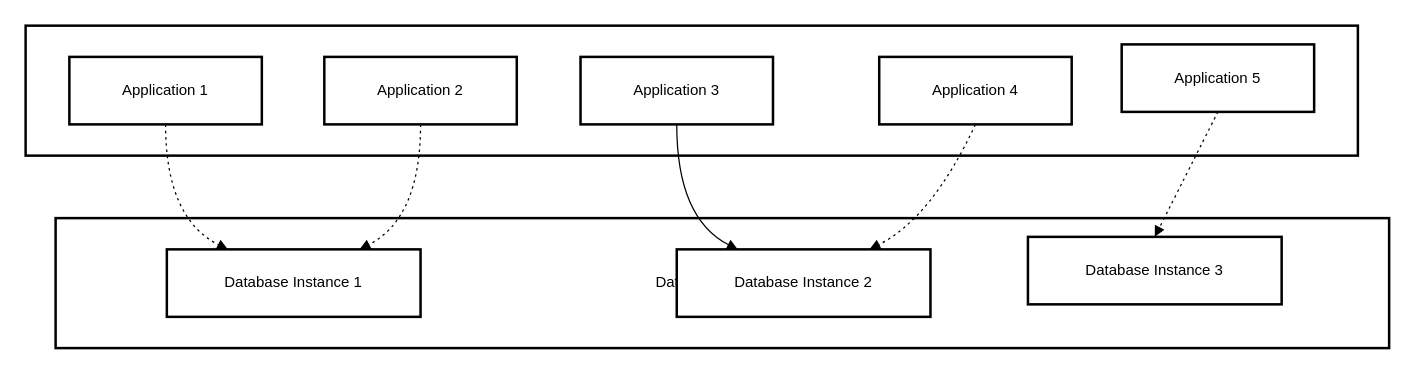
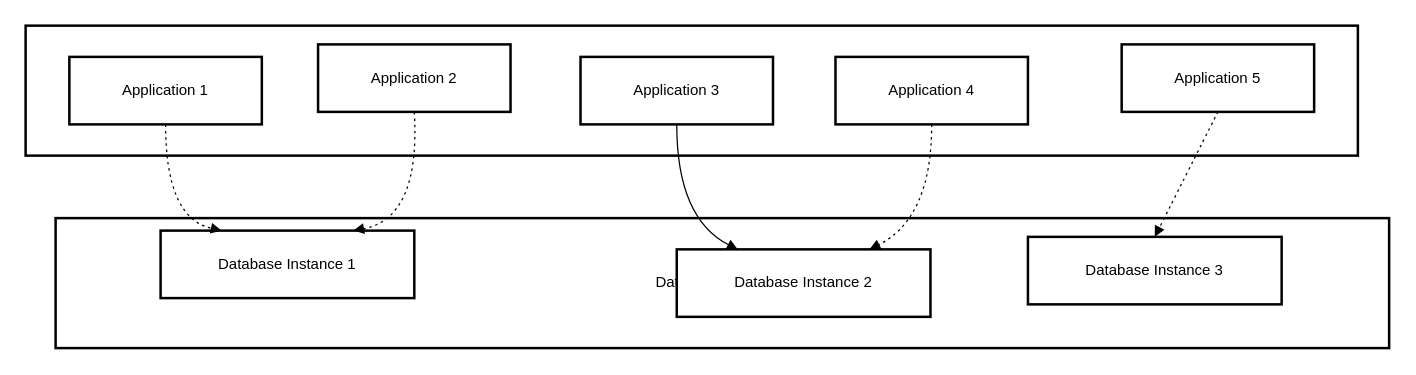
(421, 91) -> (414, 78)
(976, 91) -> (932, 91)
(294, 283) -> (288, 264)
